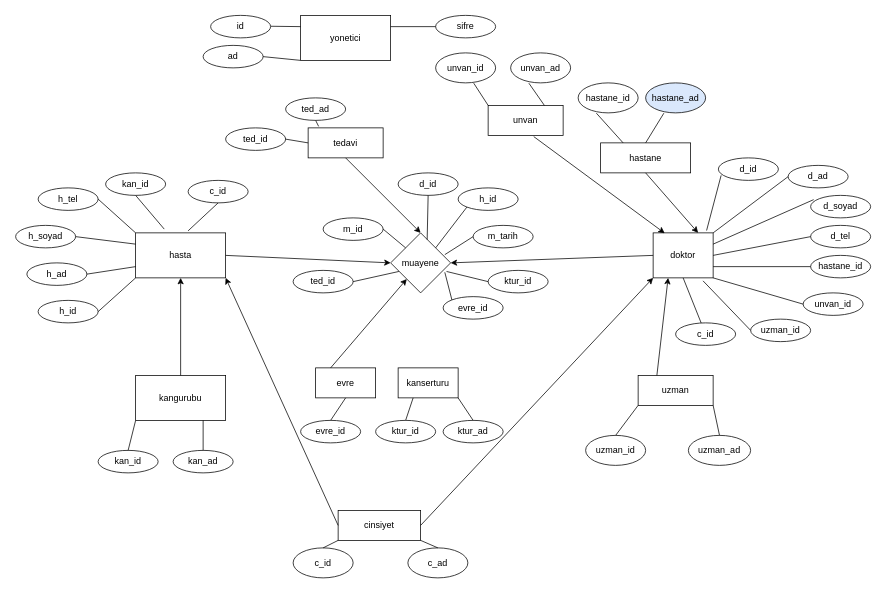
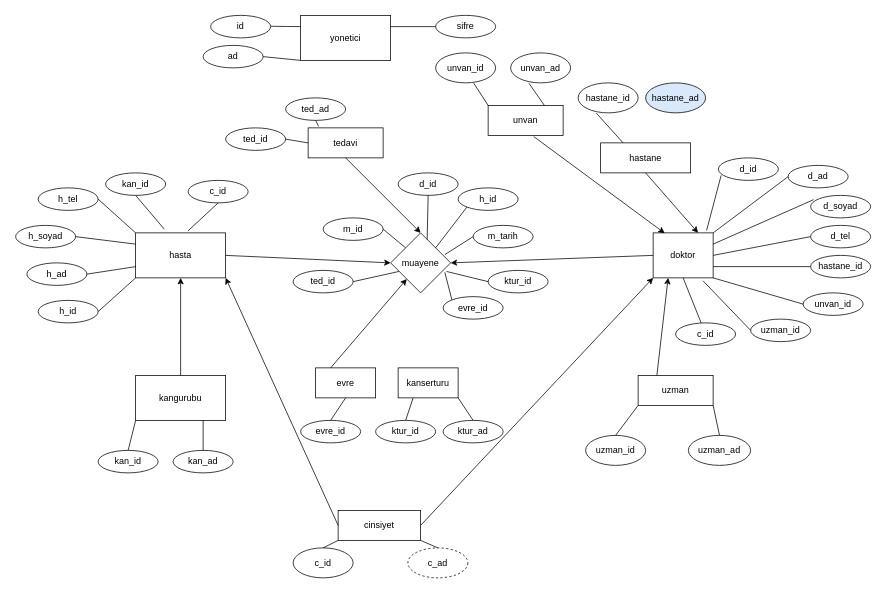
(654, 128) -> none
(438, 563) -> (438, 563)
